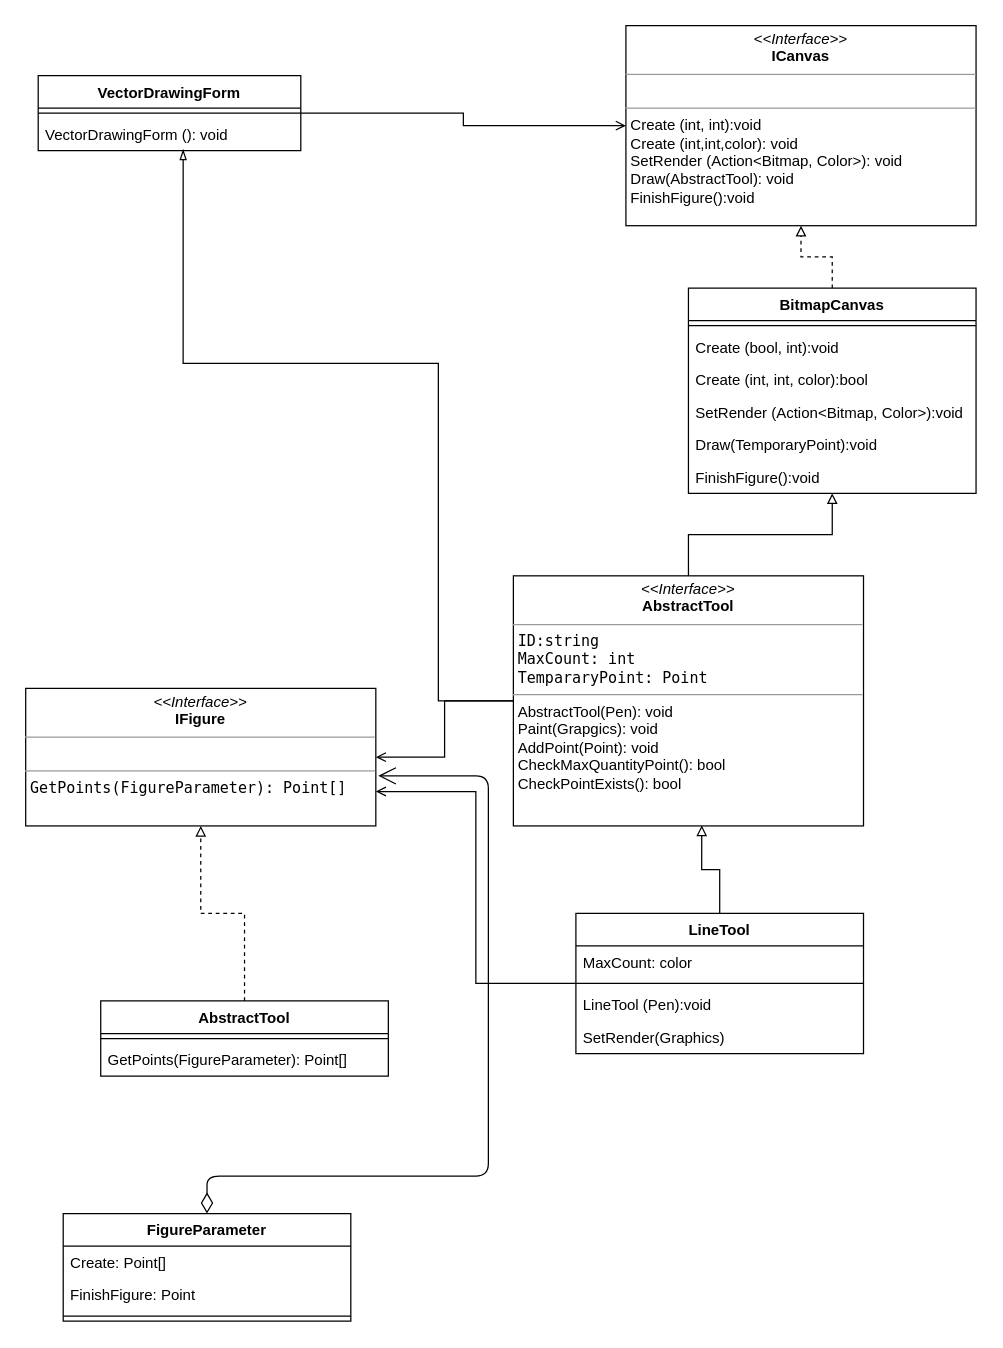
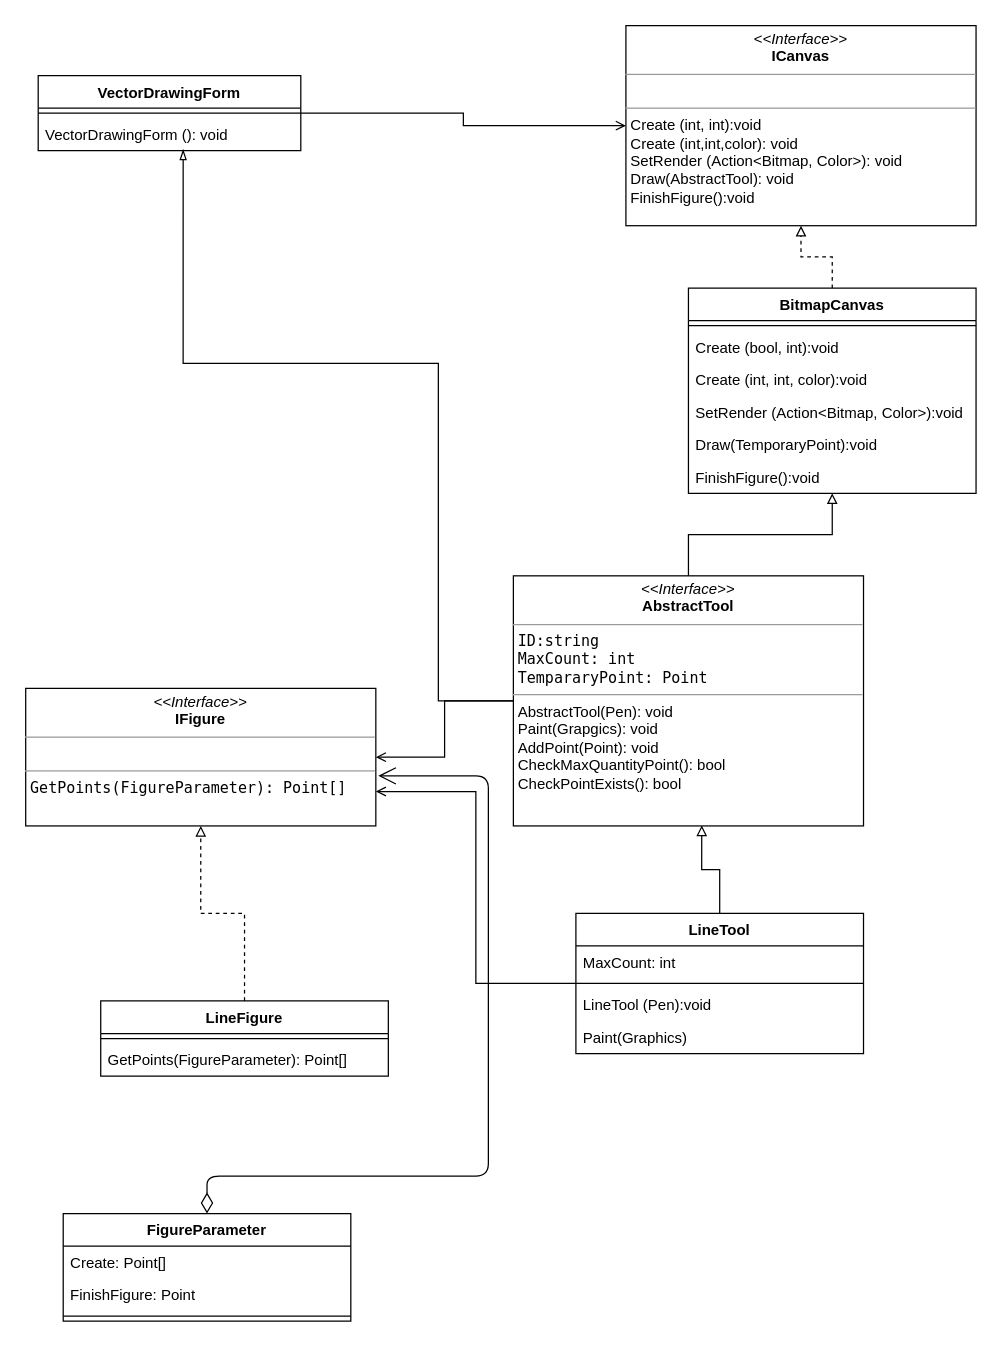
(797, 380) -> (797, 380)
(640, 963) -> (631, 963)
(244, 1018) -> (244, 1018)
(660, 1038) -> (642, 1038)
